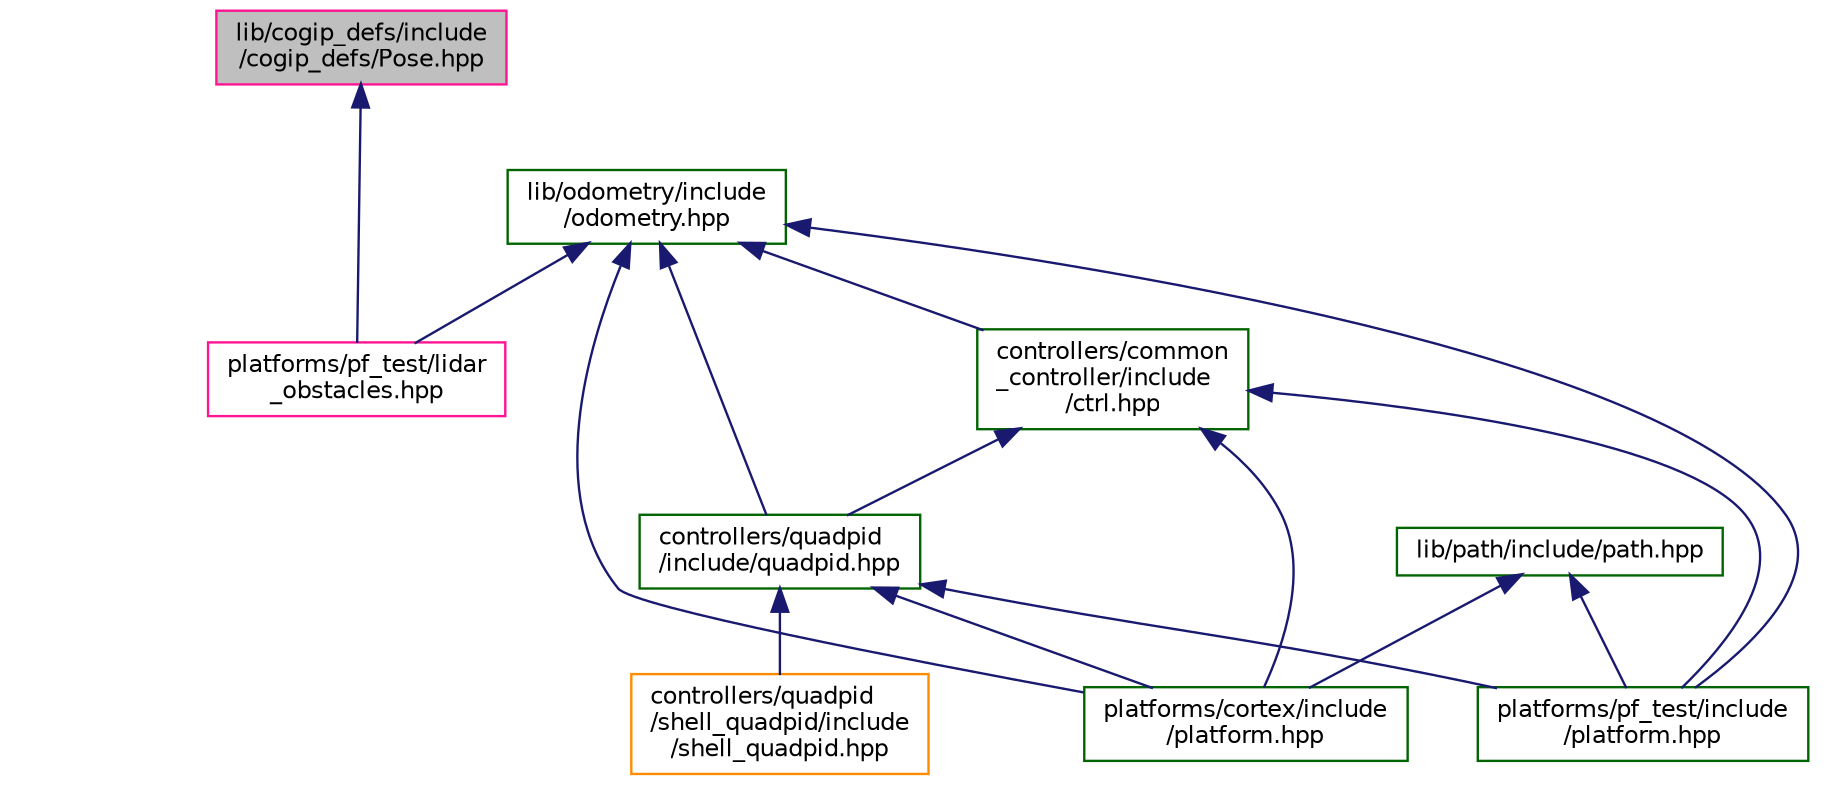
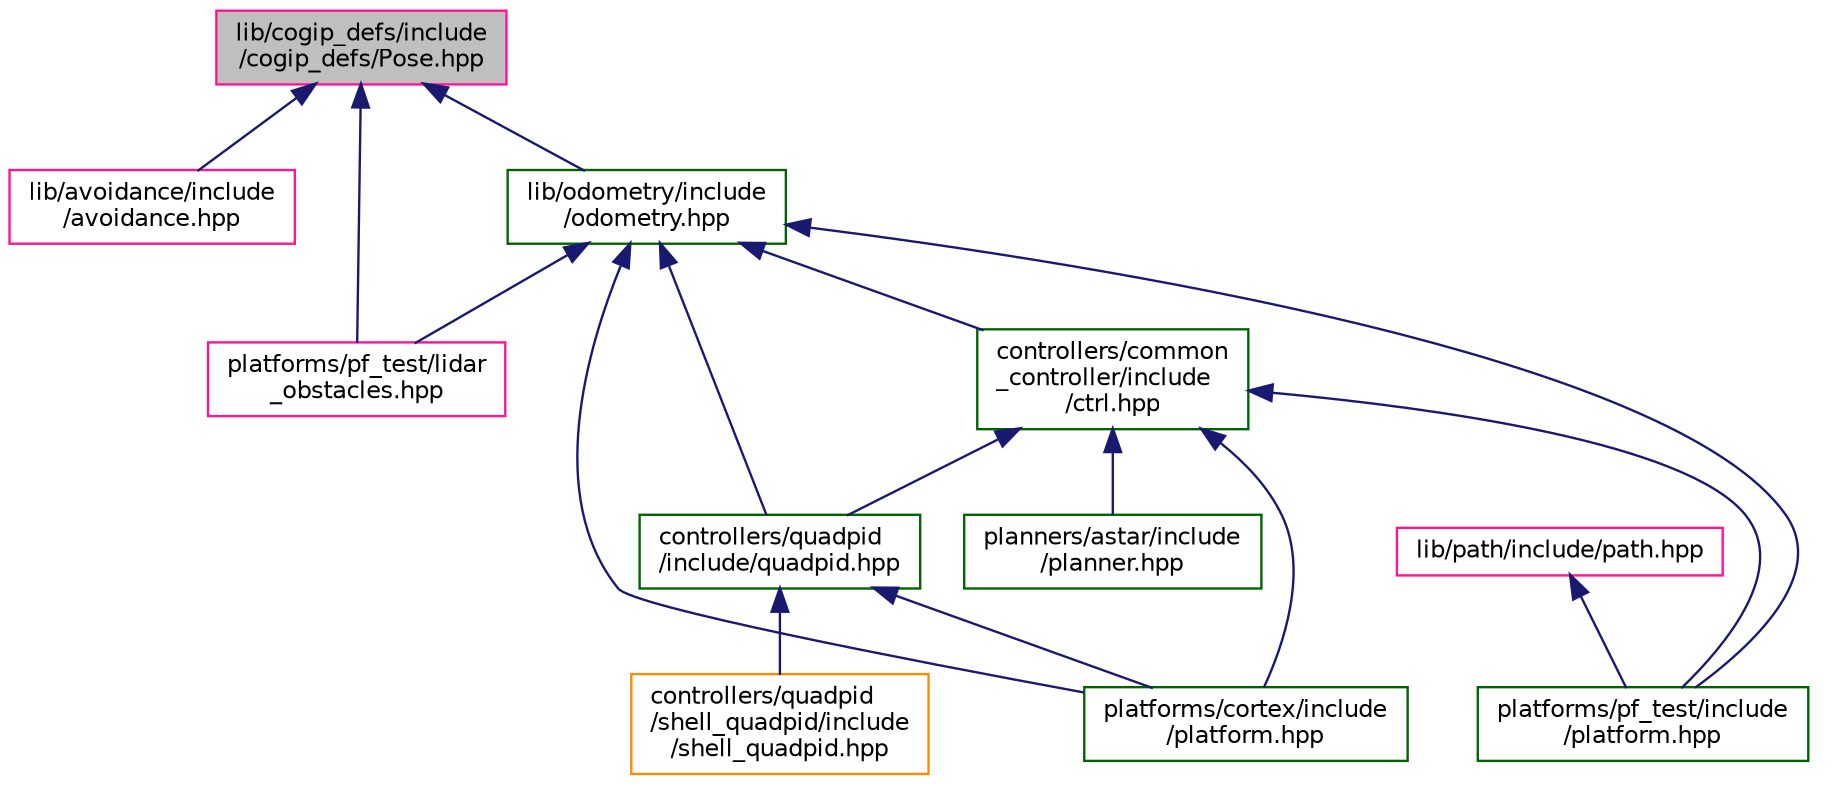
none -> (515, 133)
none -> (152, 207)
none -> (1113, 552)
(1560, 552) -> (1560, 552)
(1221, 637) -> none
(1405, 637) -> none
